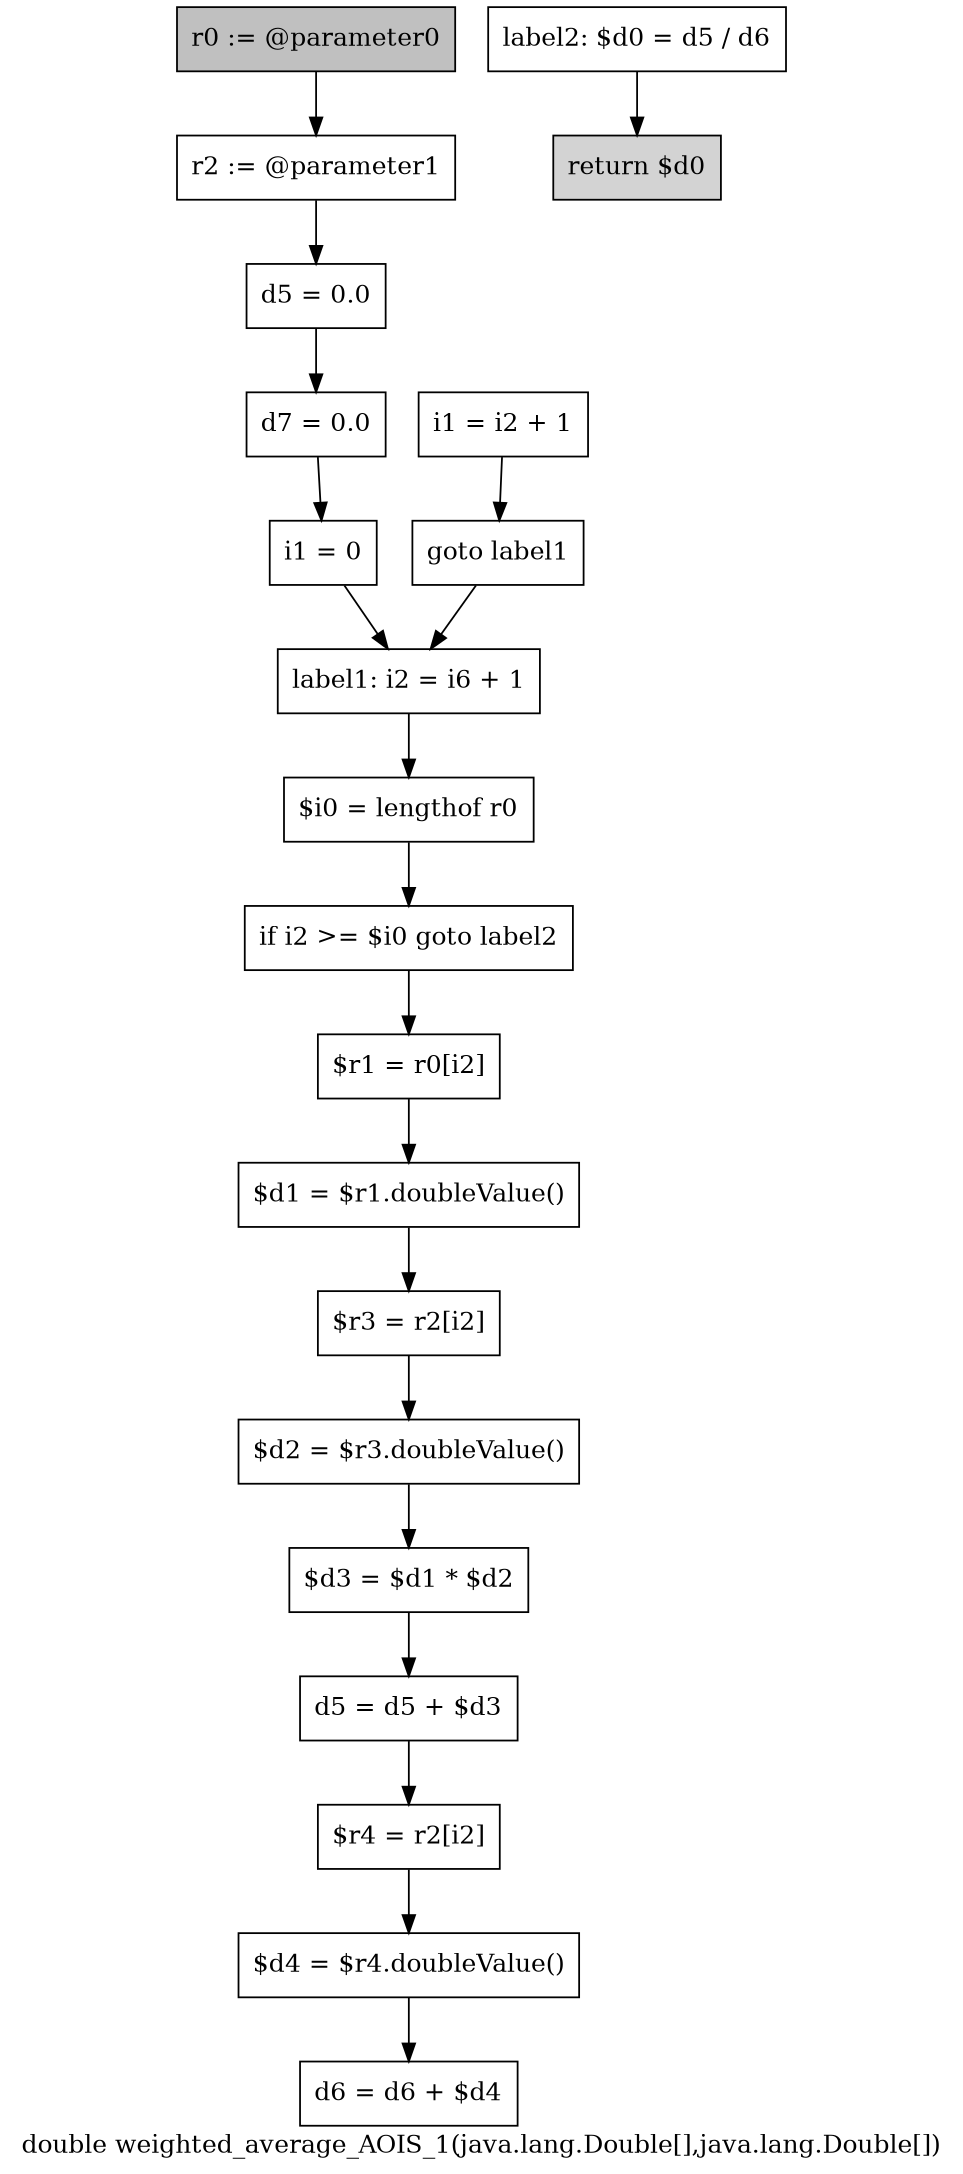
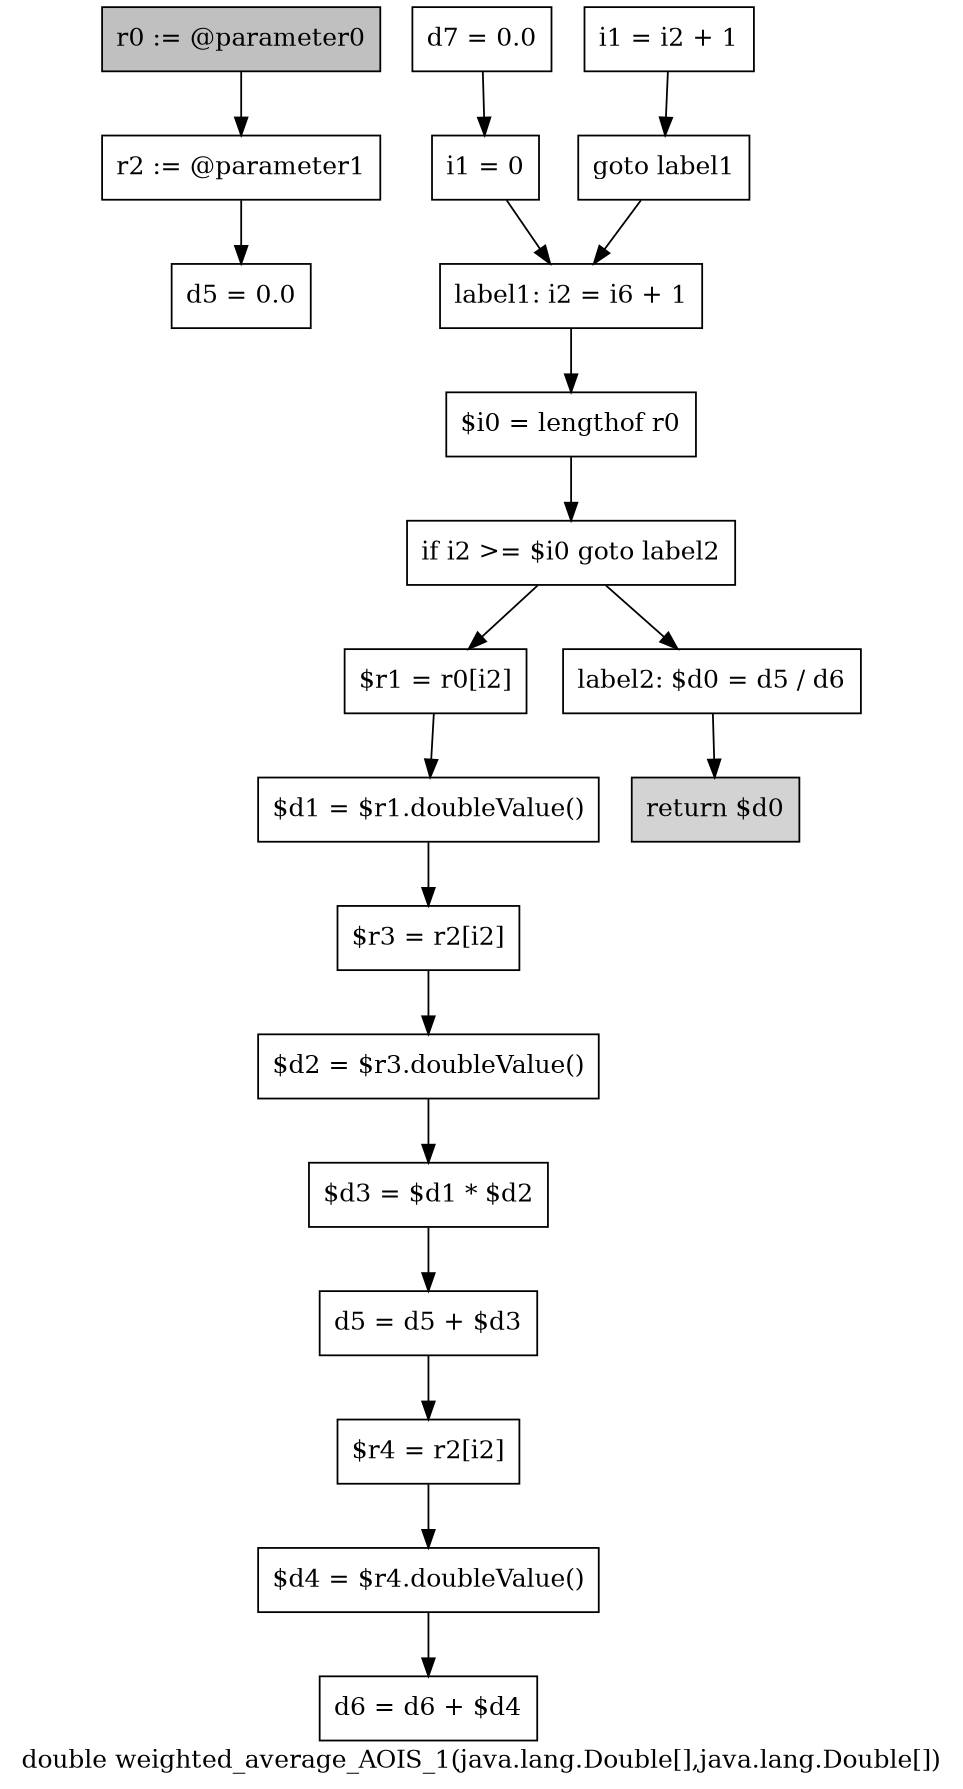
(316, 351) -> none
none -> (635, 611)
